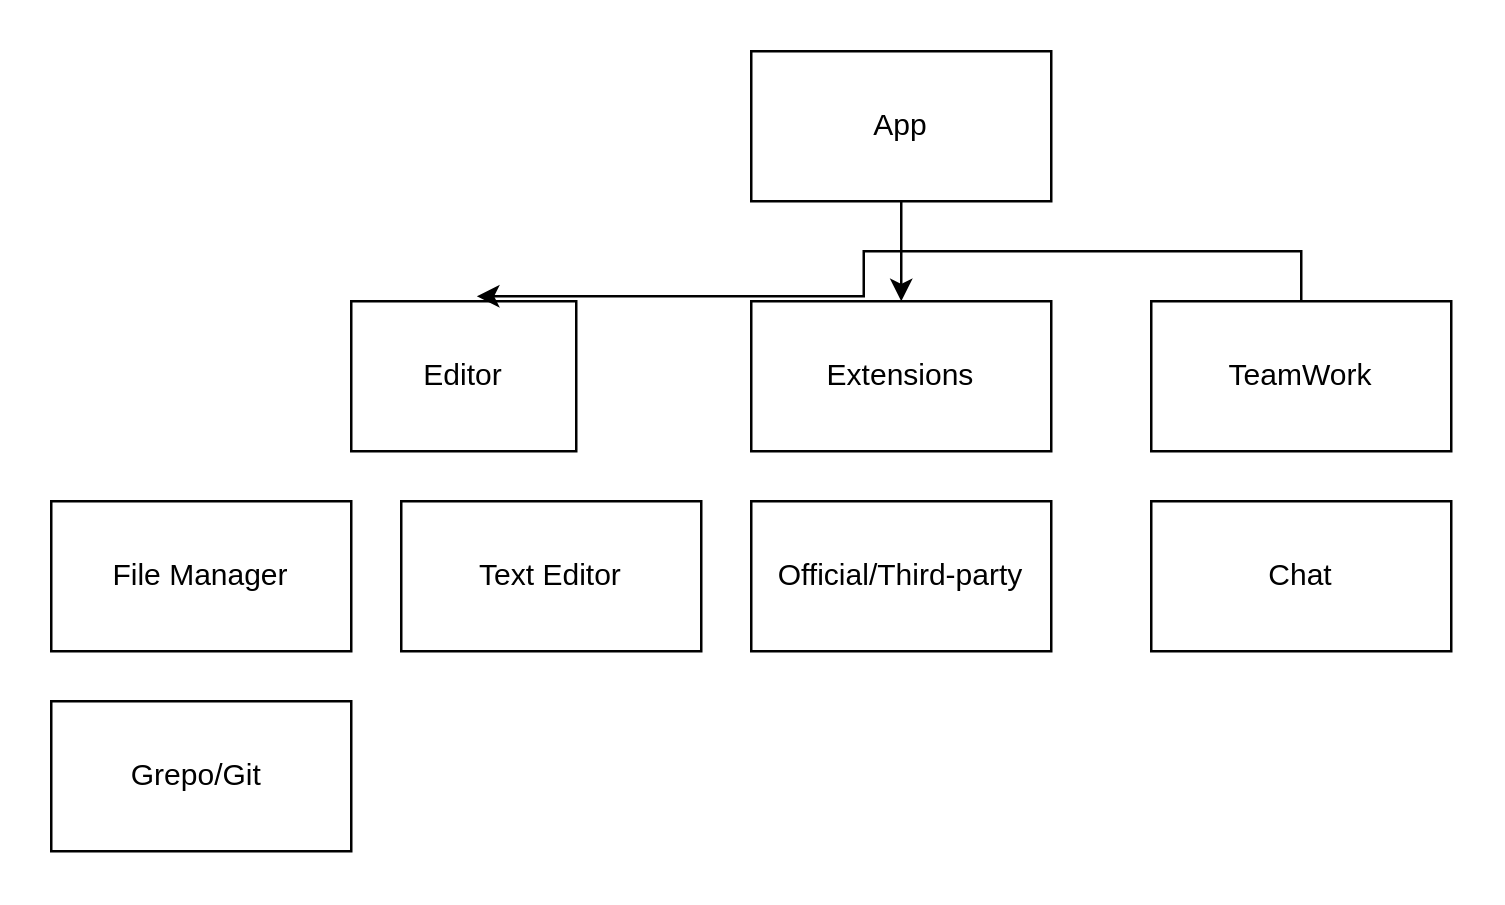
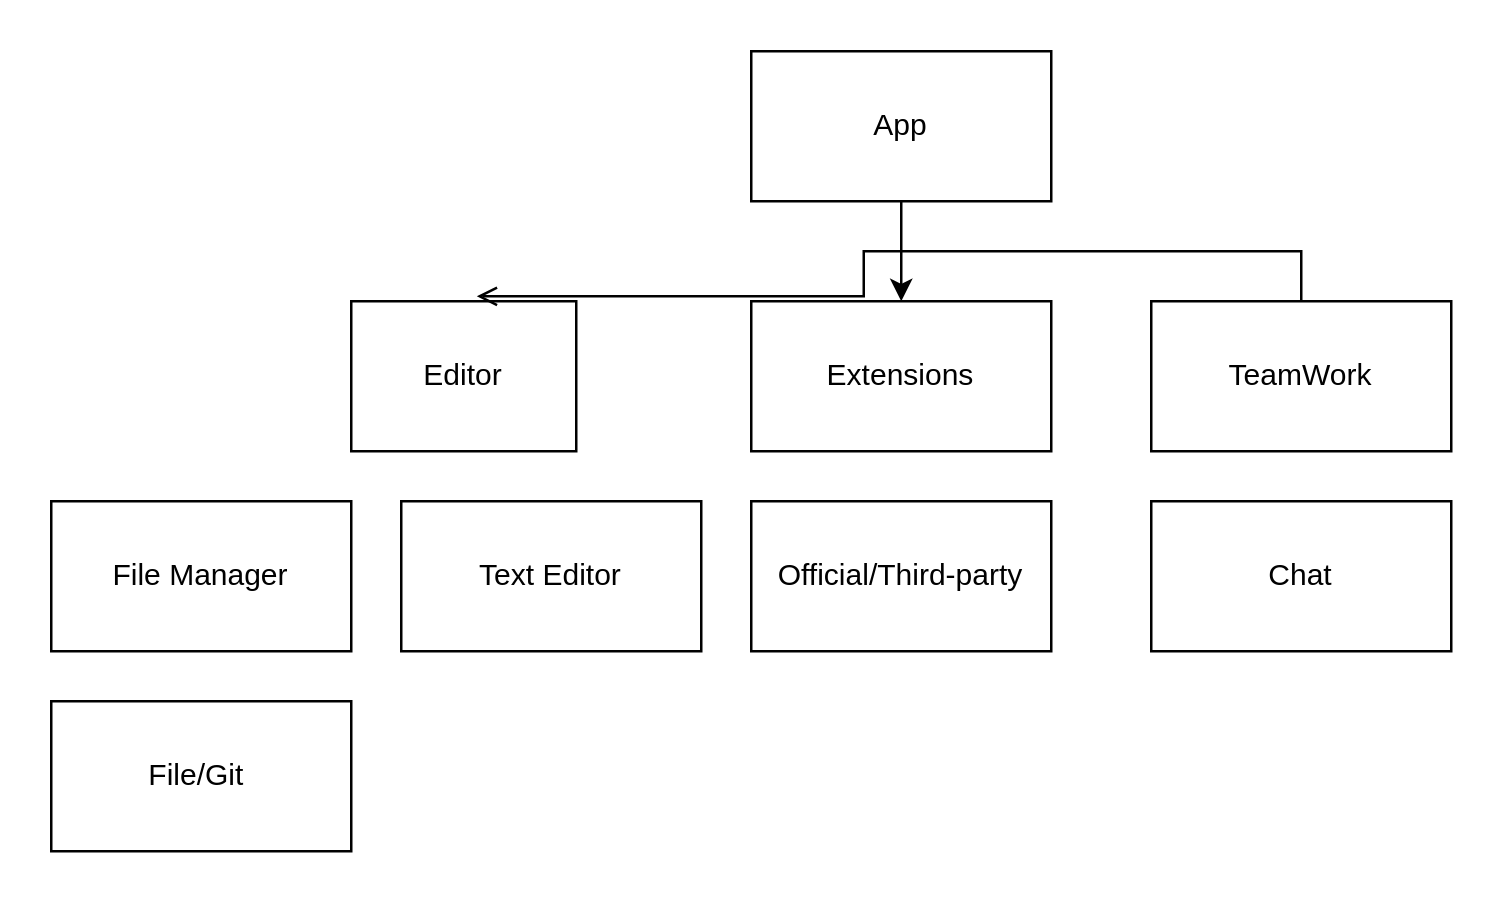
(495, 296) -> (490, 296)
(201, 776) -> (201, 776)
